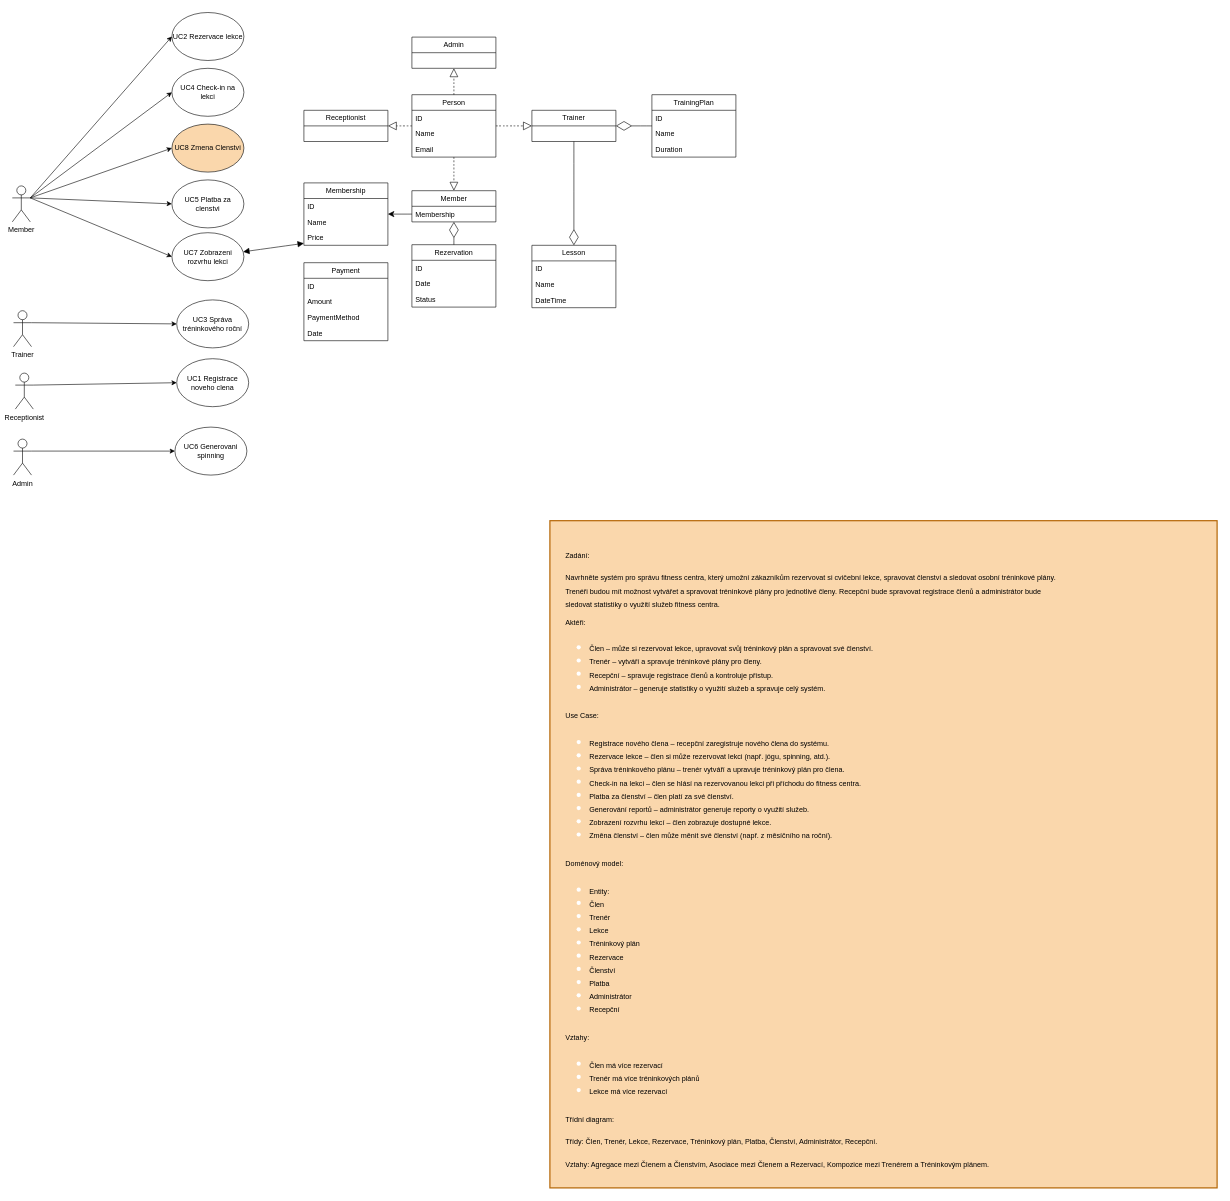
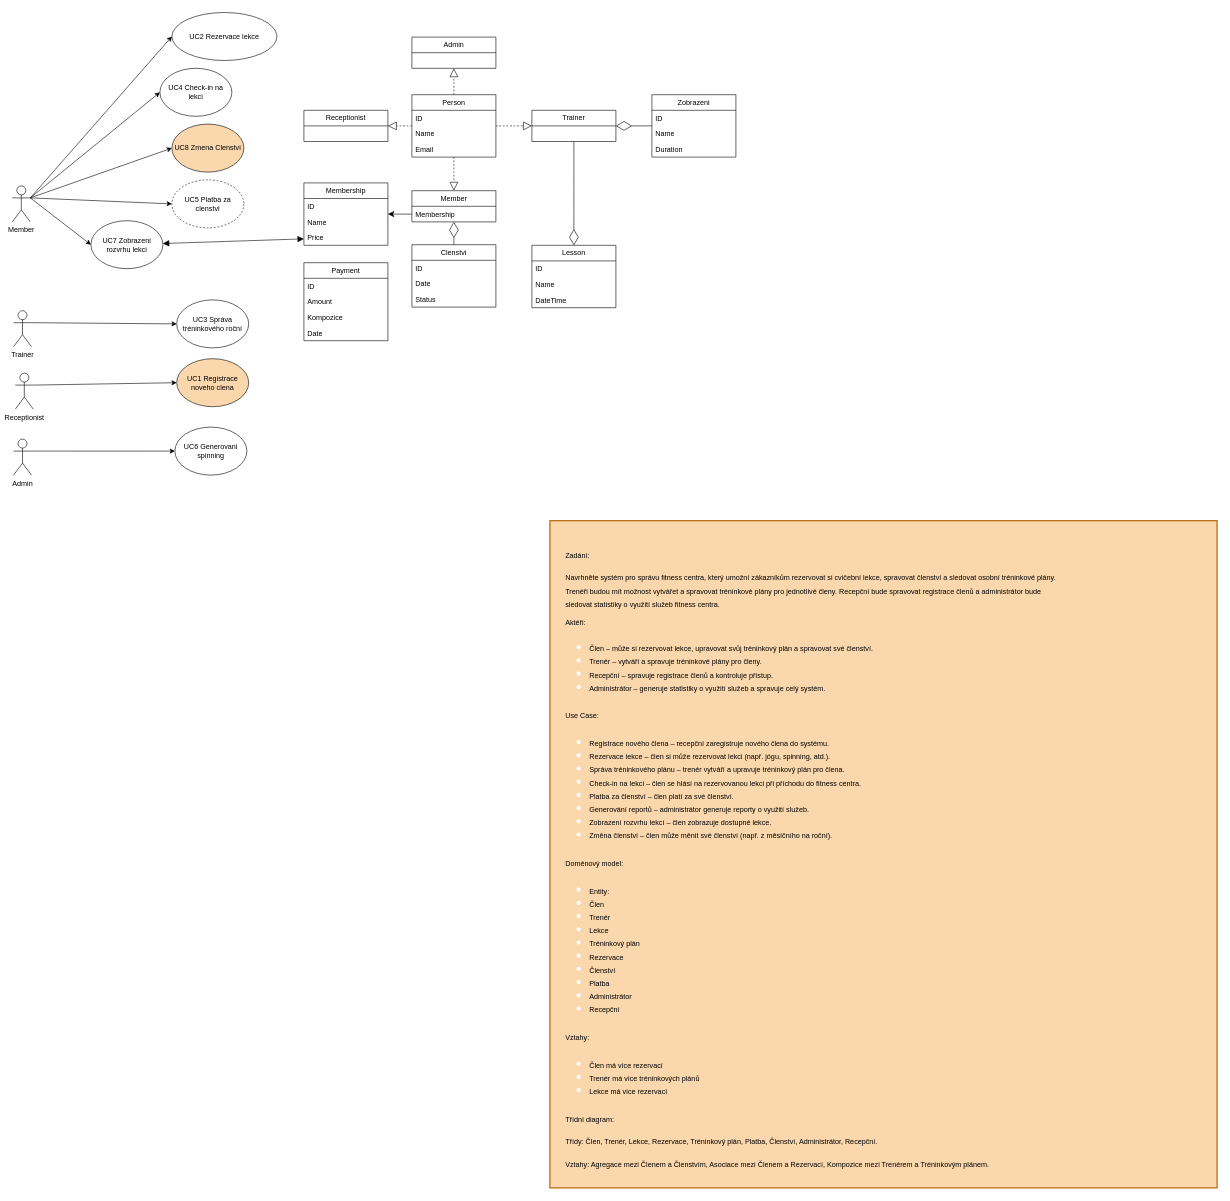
(208, 36) -> (224, 36)
(208, 92) -> (196, 92)
(694, 102) -> (694, 102)
(208, 204) -> (208, 204)
(454, 252) -> (454, 252)
(208, 257) -> (127, 245)
(334, 318) -> (325, 318)
(213, 383) -> (213, 383)
